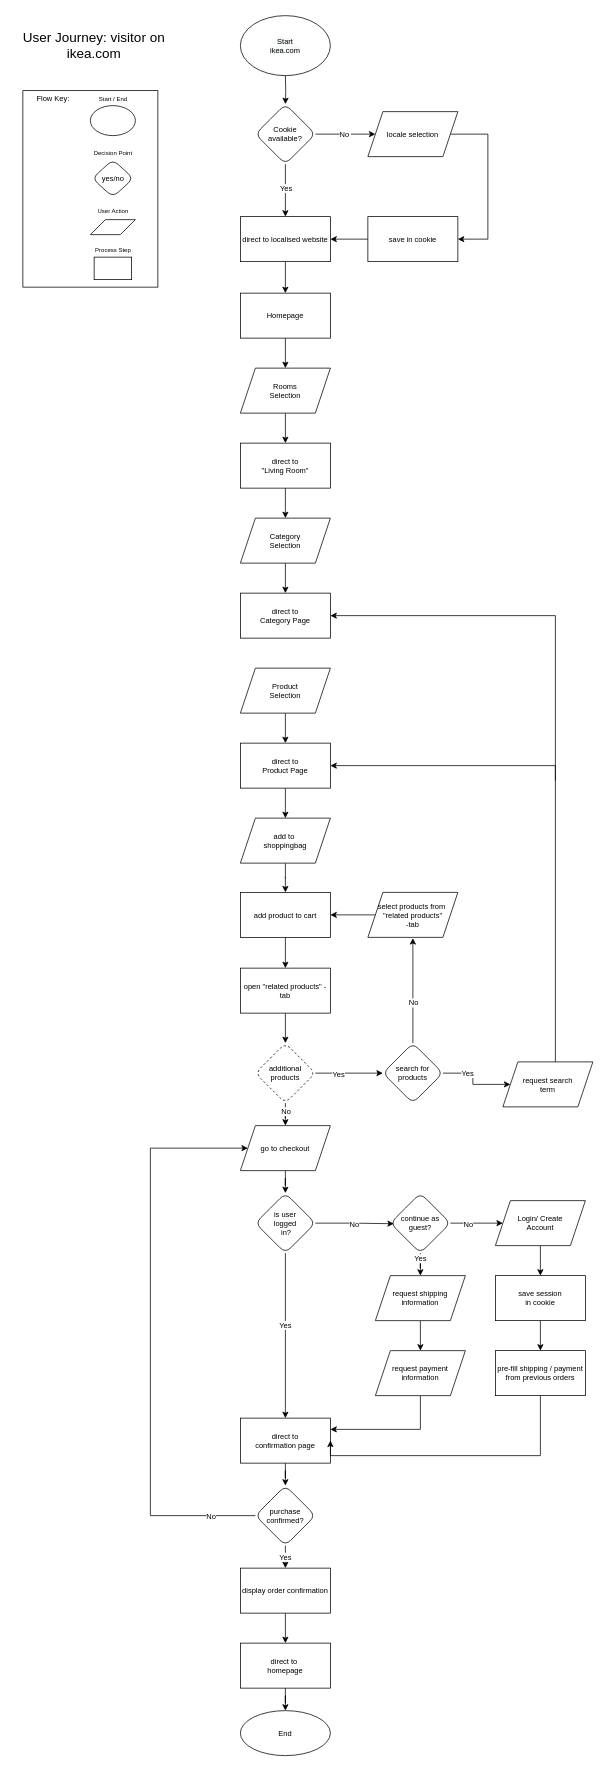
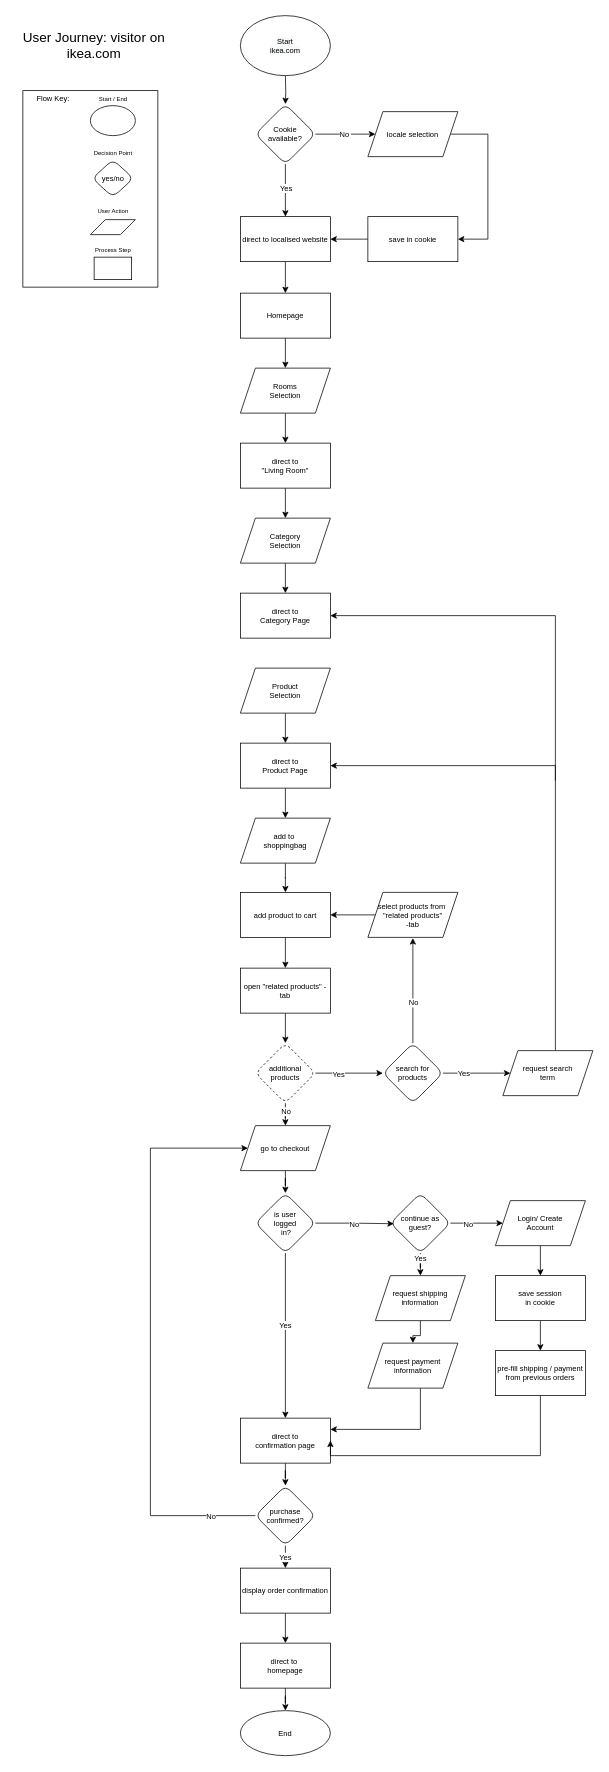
(548, 1084) -> (548, 1073)
(420, 1373) -> (413, 1365)
